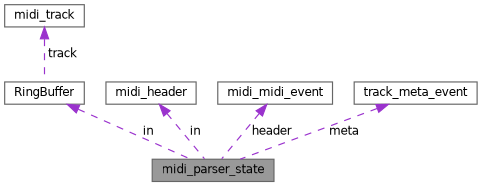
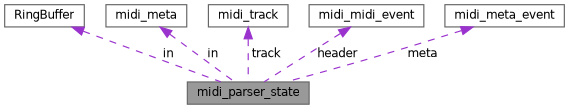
(44, 60) -> (248, 60)
(151, 93) -> (146, 16)
(416, 93) -> (505, 16)
